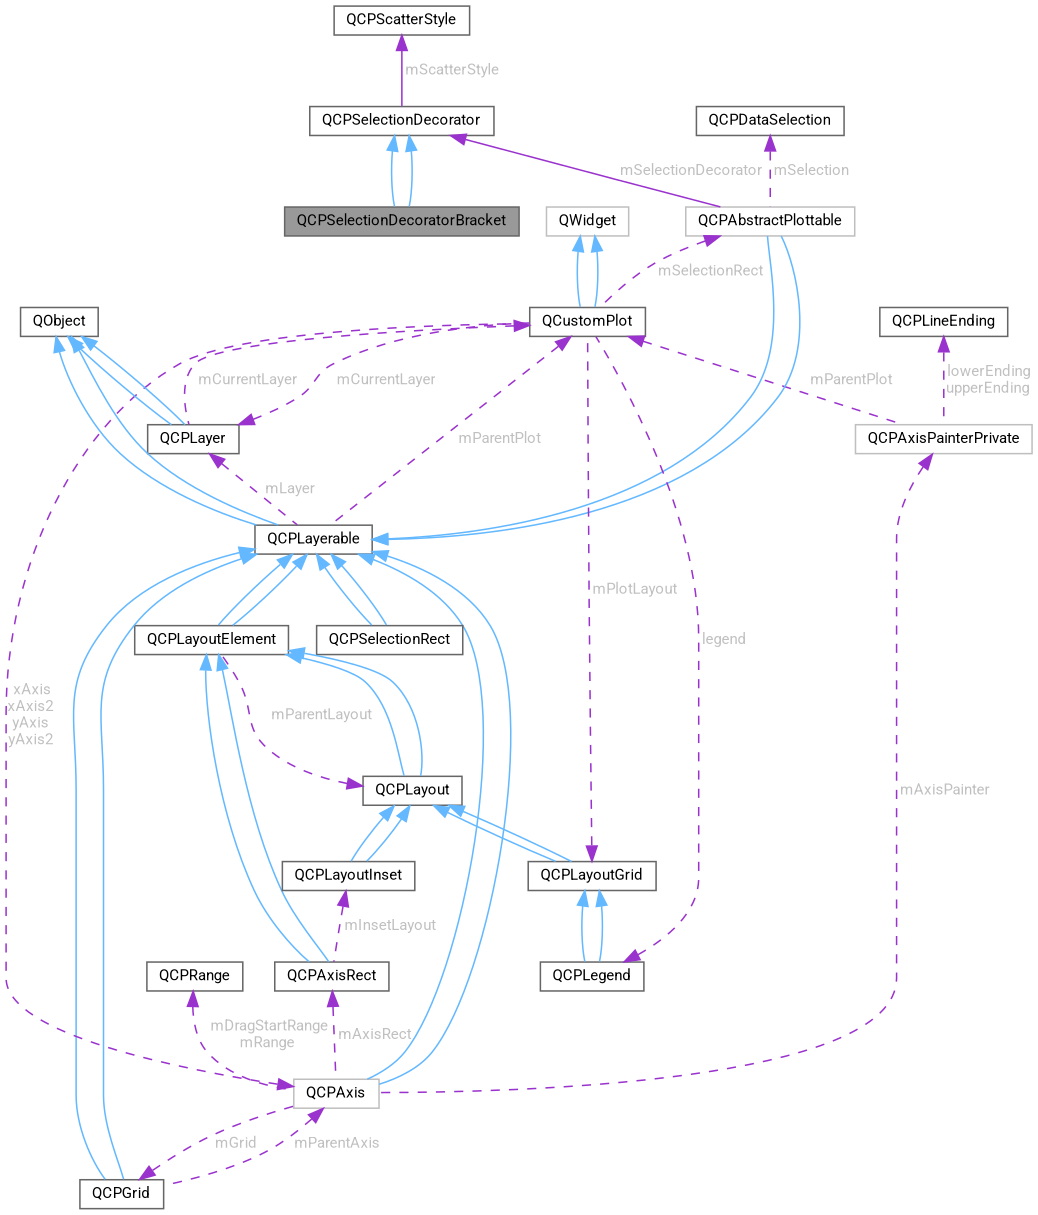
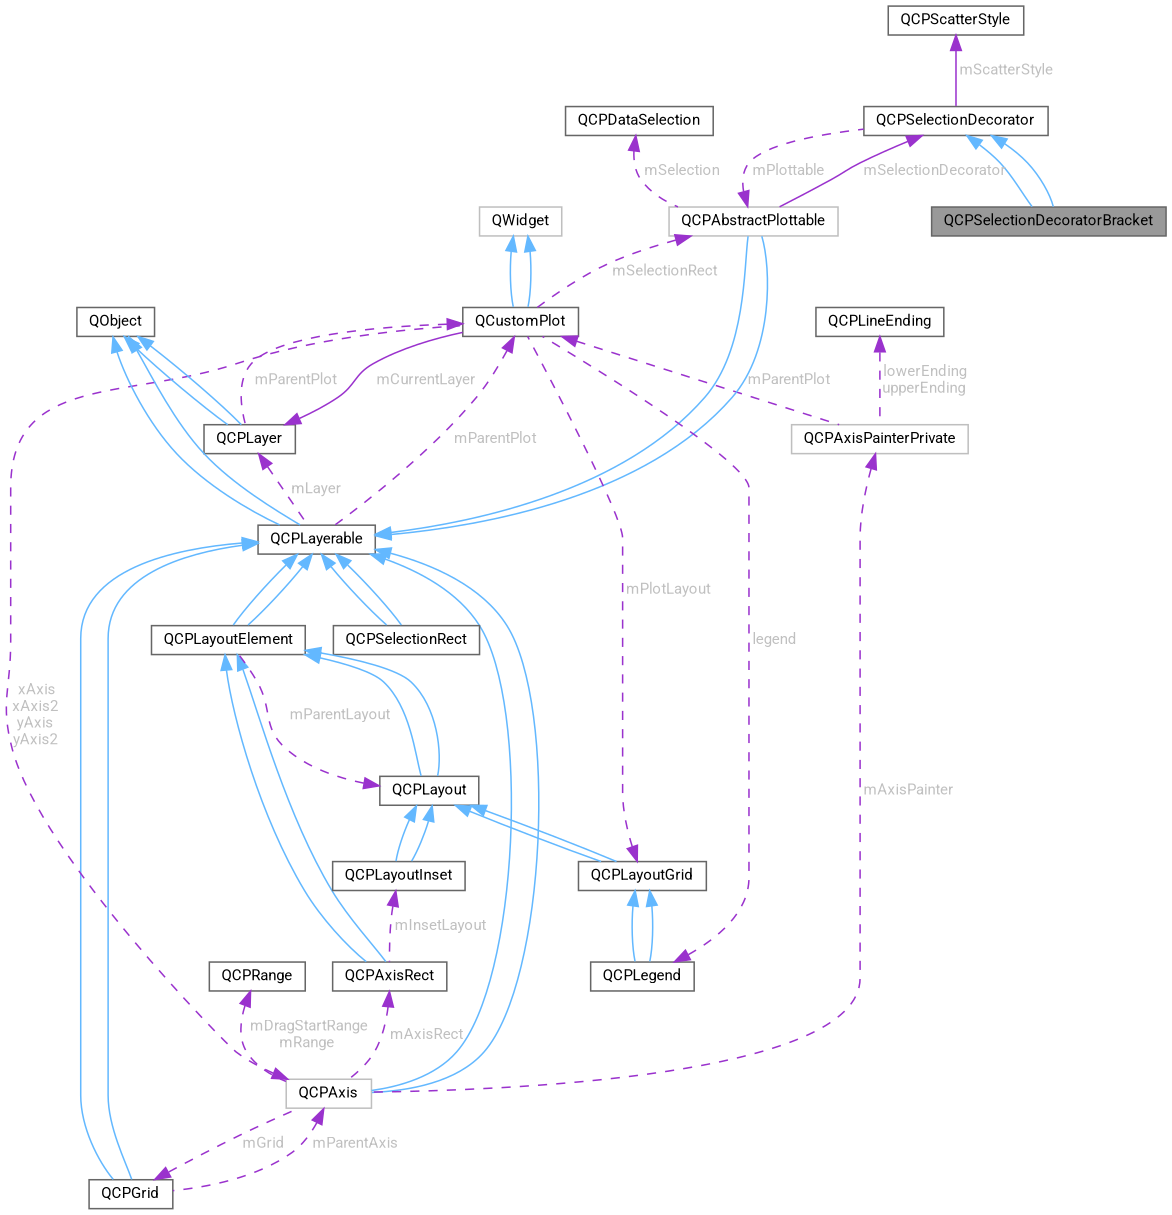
none -> (789, 143)
(381, 345) -> (374, 363)
(247, 381) -> (295, 381)
